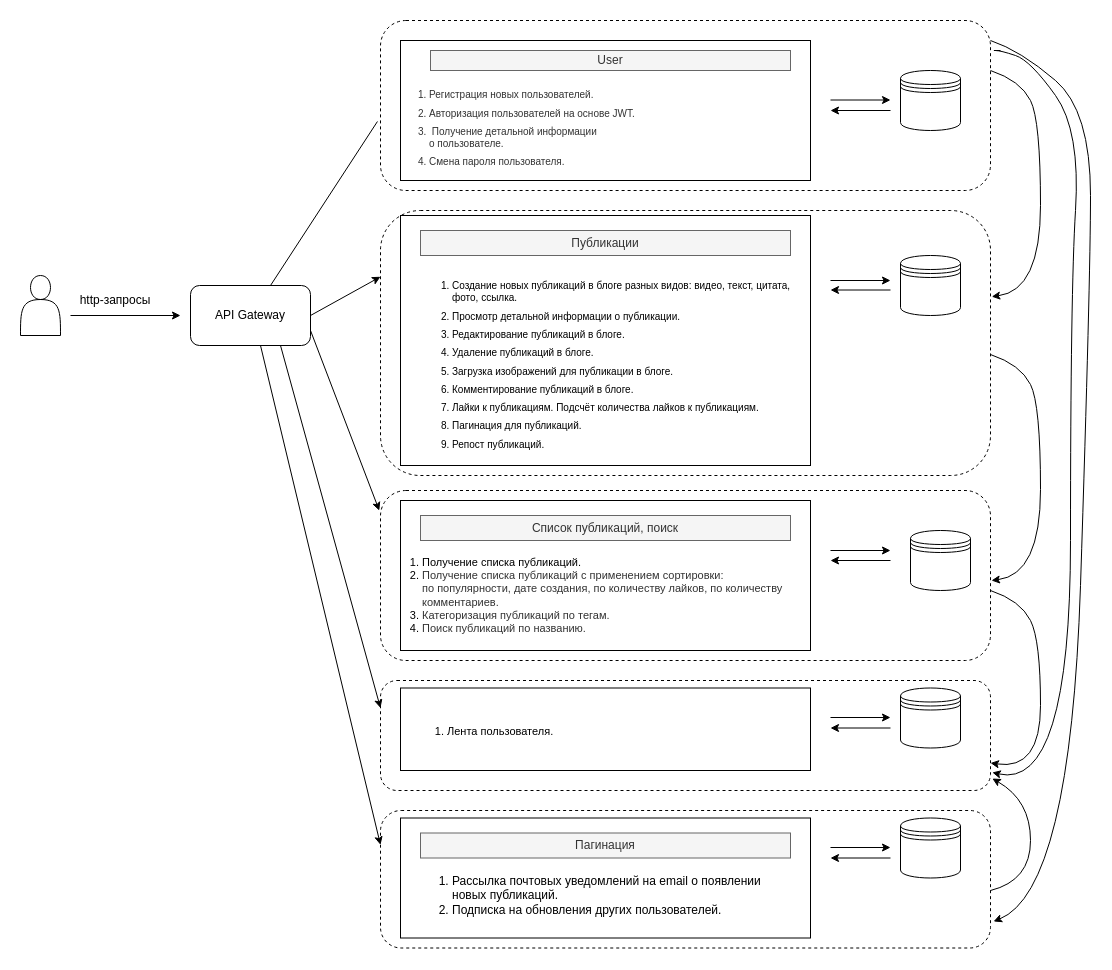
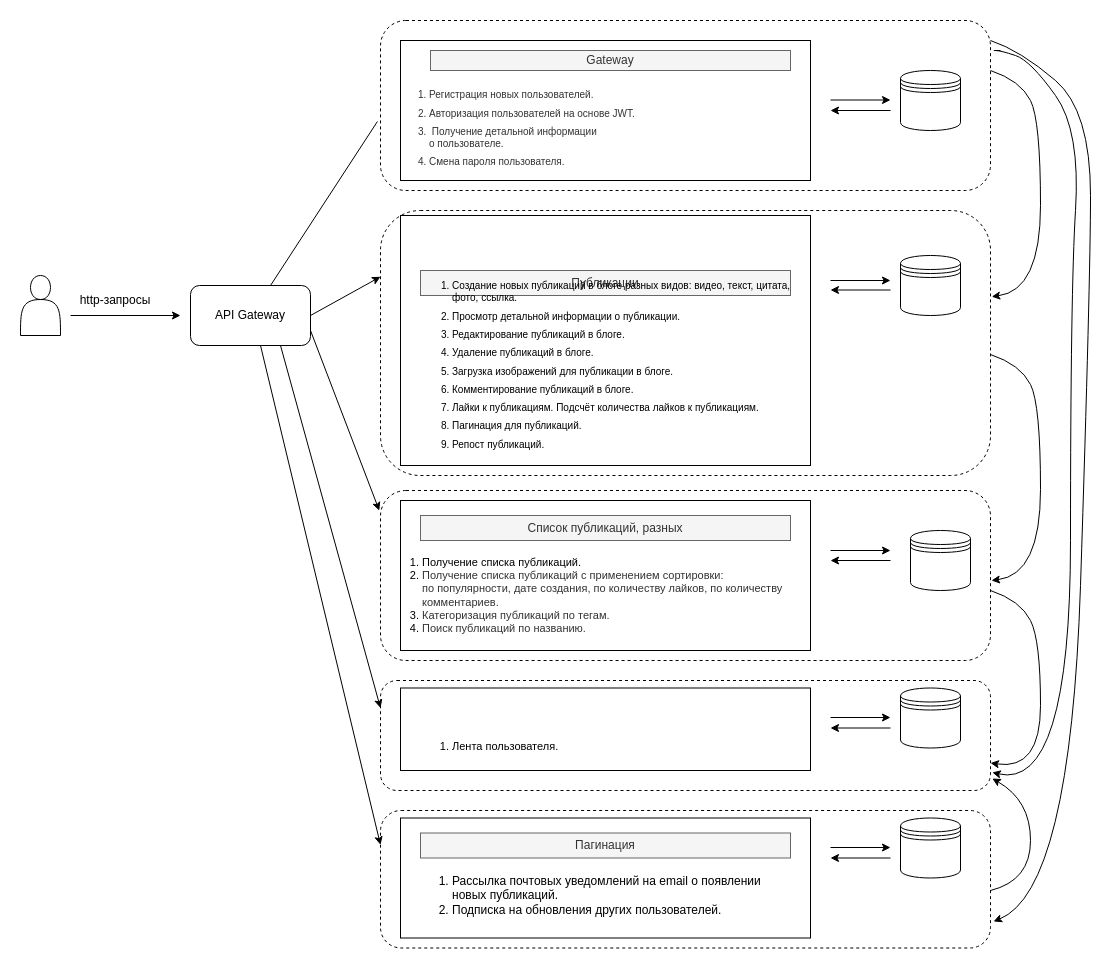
(611, 61) -> (611, 61)
(606, 243) -> (606, 283)
(606, 529) -> (606, 529)
(596, 732) -> (601, 747)
